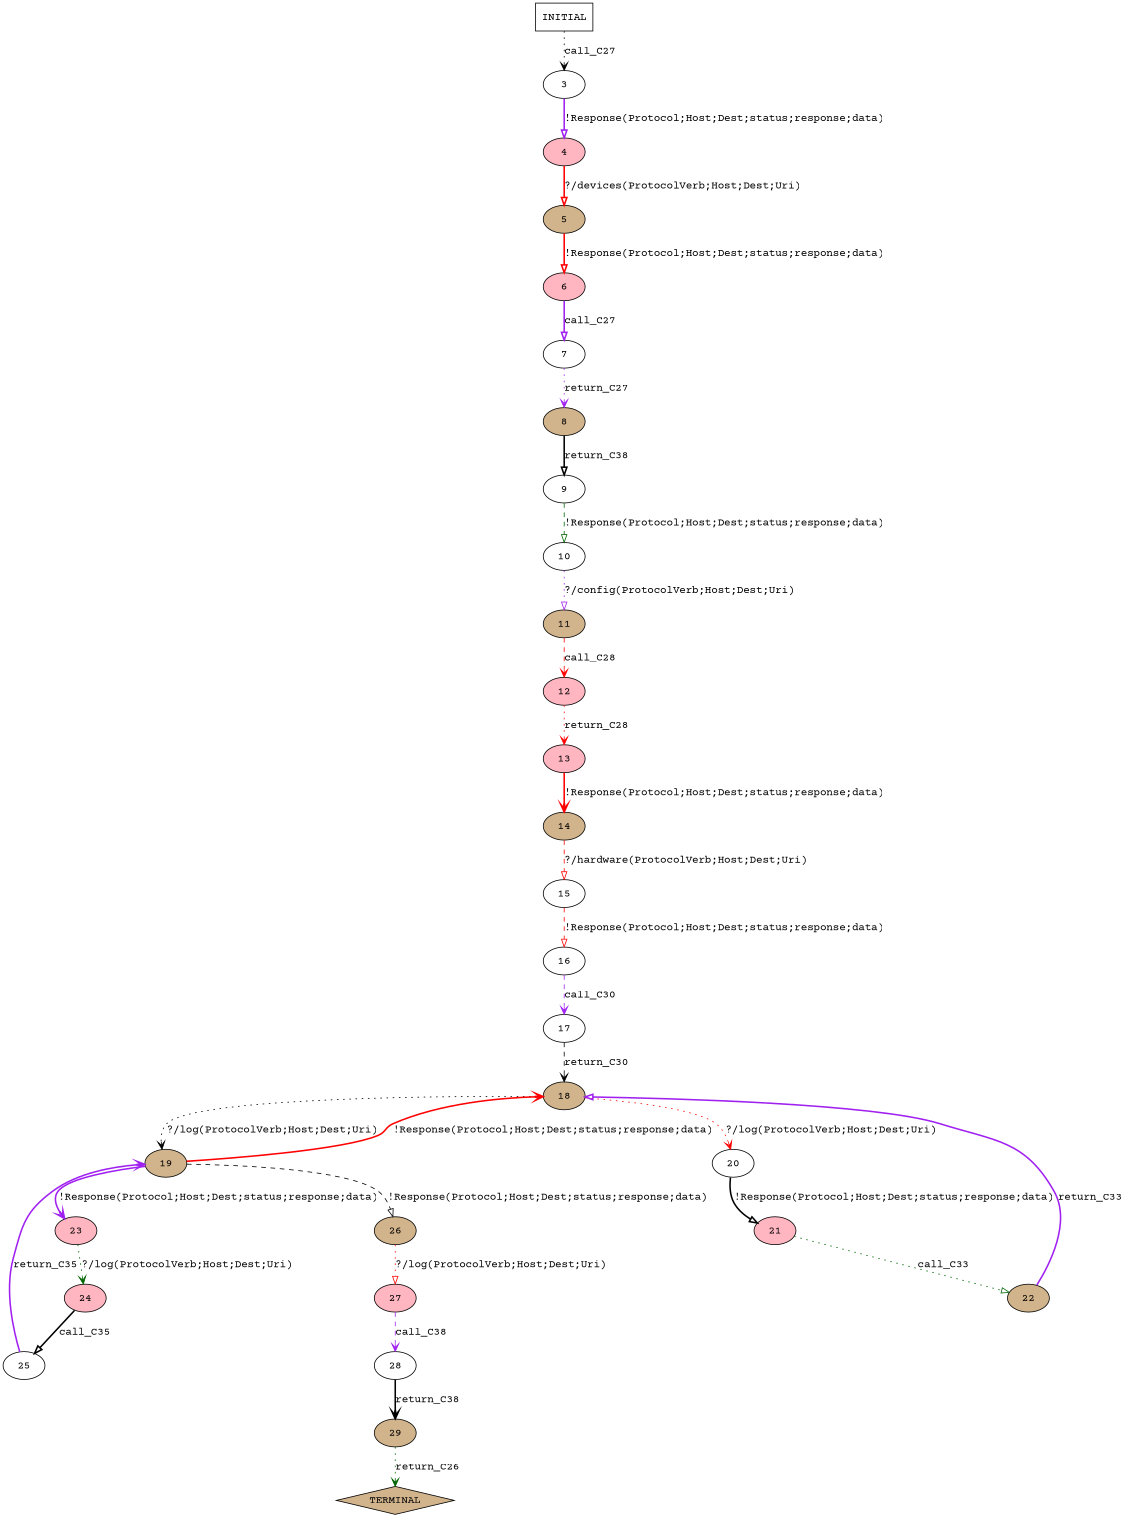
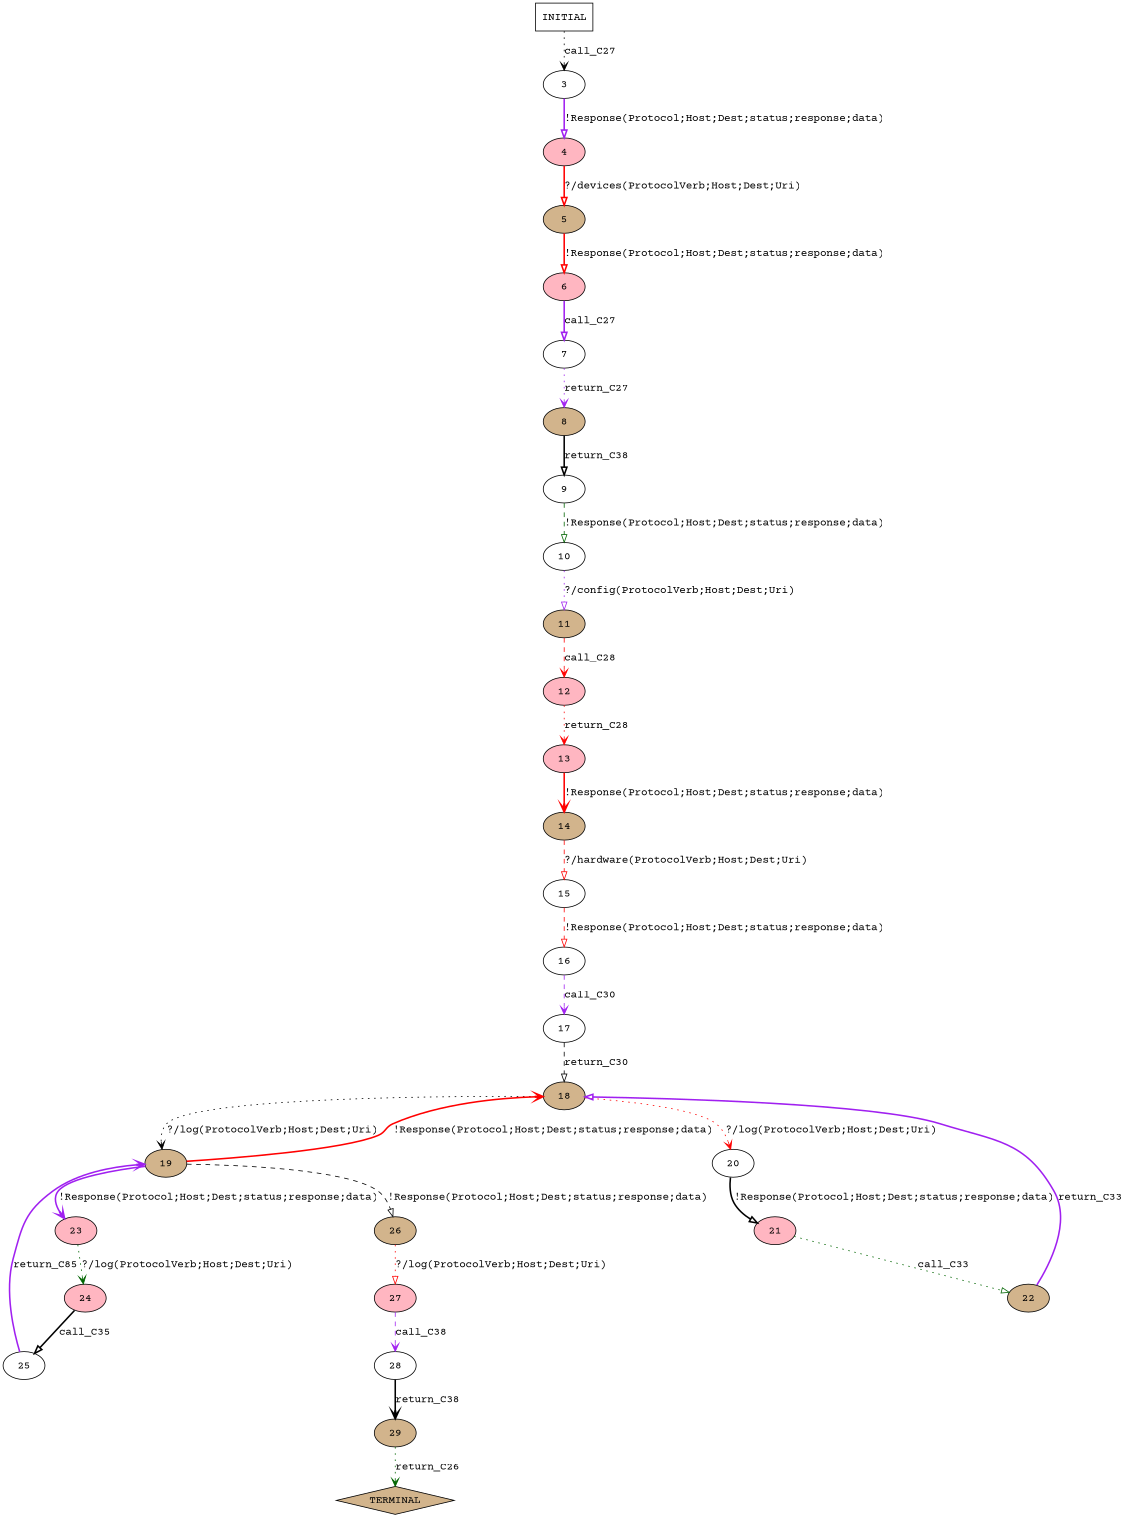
(564, 1058) -> (564, 1058)
(45, 1264) -> (45, 1264)
